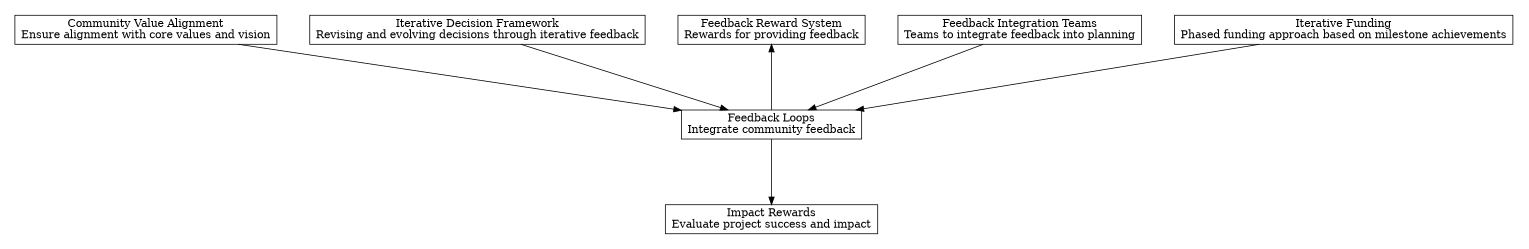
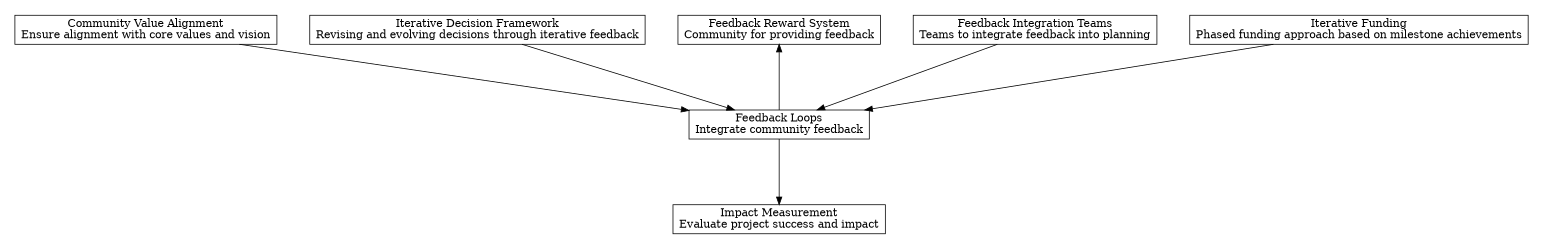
(772, 30) -> (779, 30)
(772, 219) -> (779, 219)
